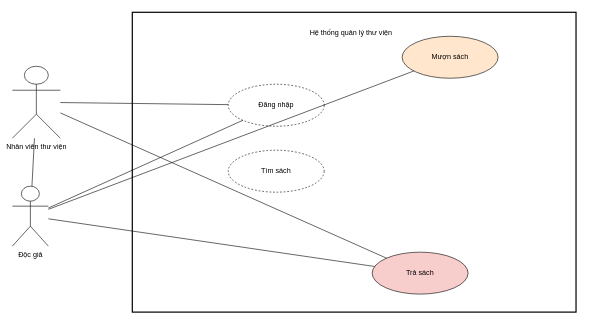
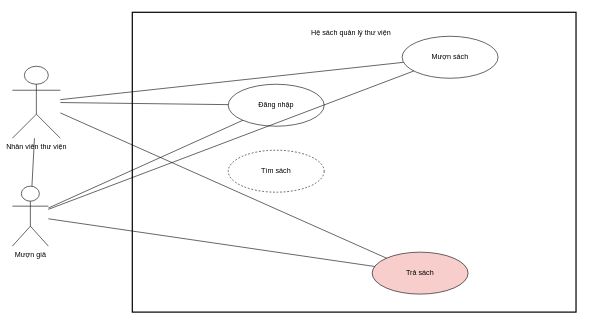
(351, 33) -> (351, 33)
(450, 57) -> (450, 57)
none -> (232, 81)
(276, 105) -> (276, 105)
(31, 255) -> (31, 255)
